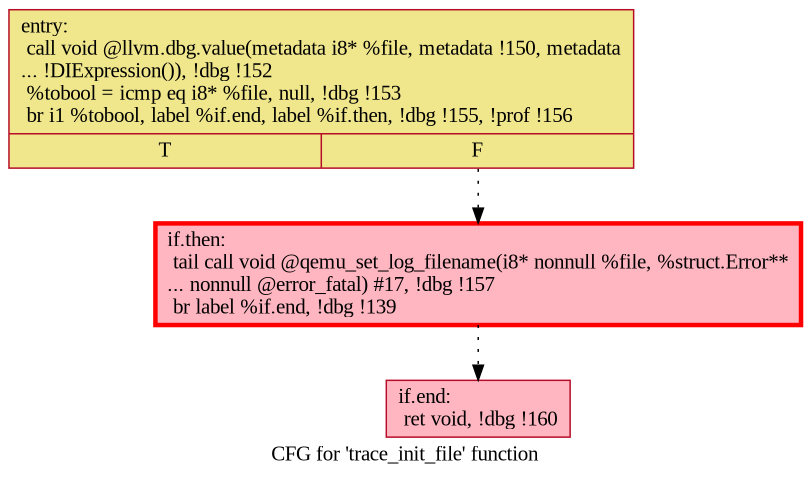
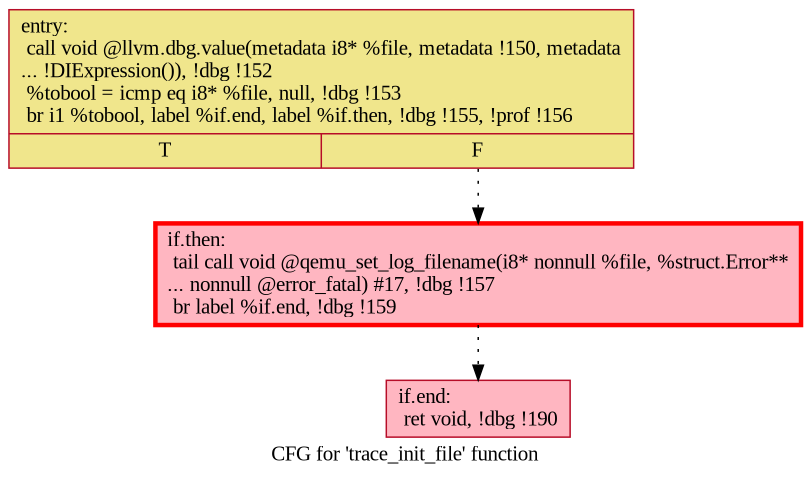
(282, 307) -> (282, 307)
(478, 419) -> (478, 419)
